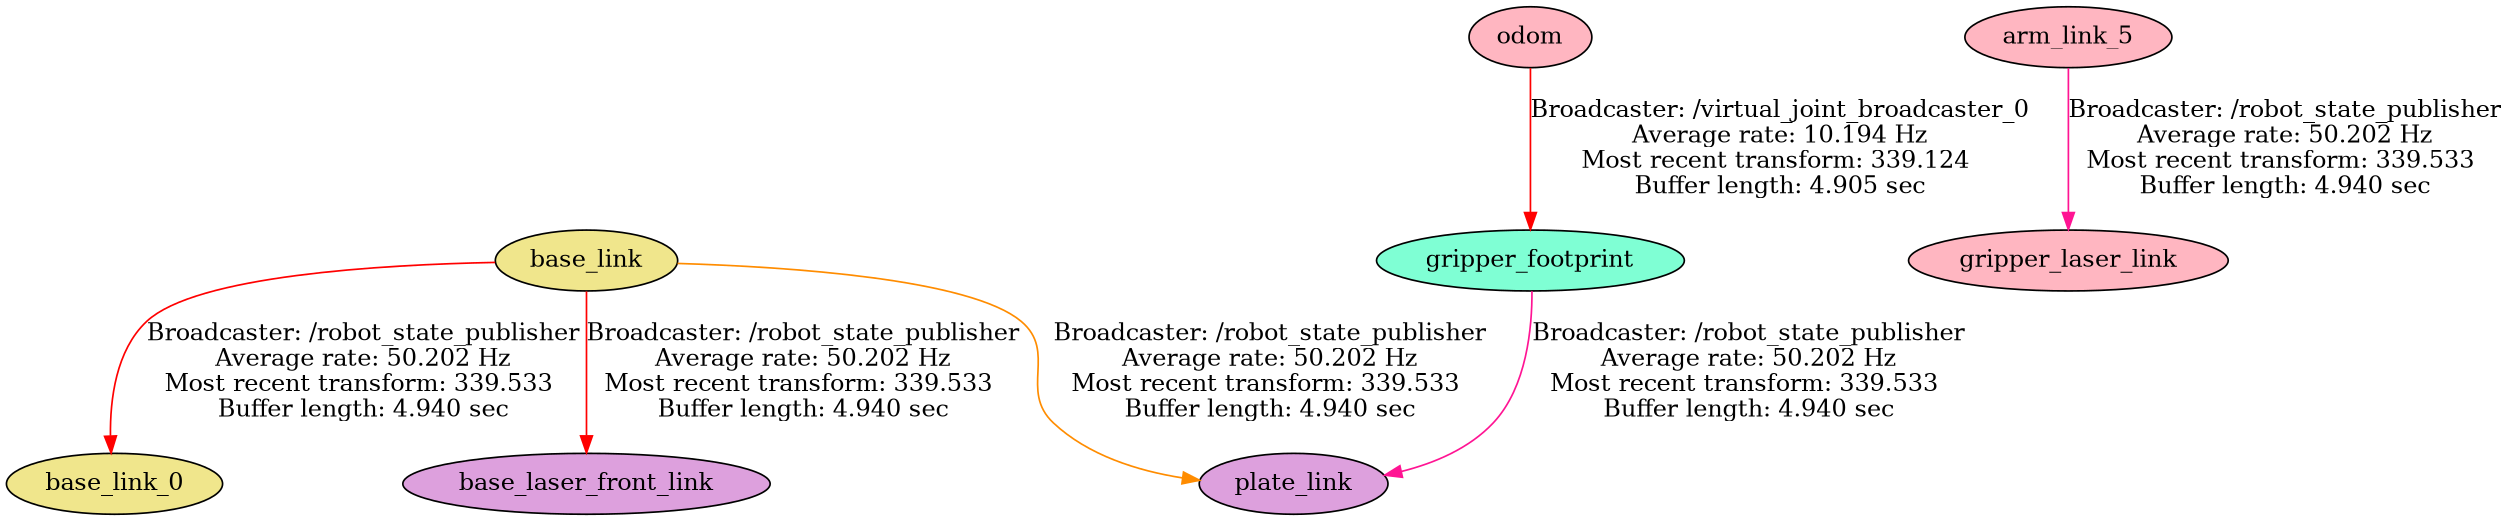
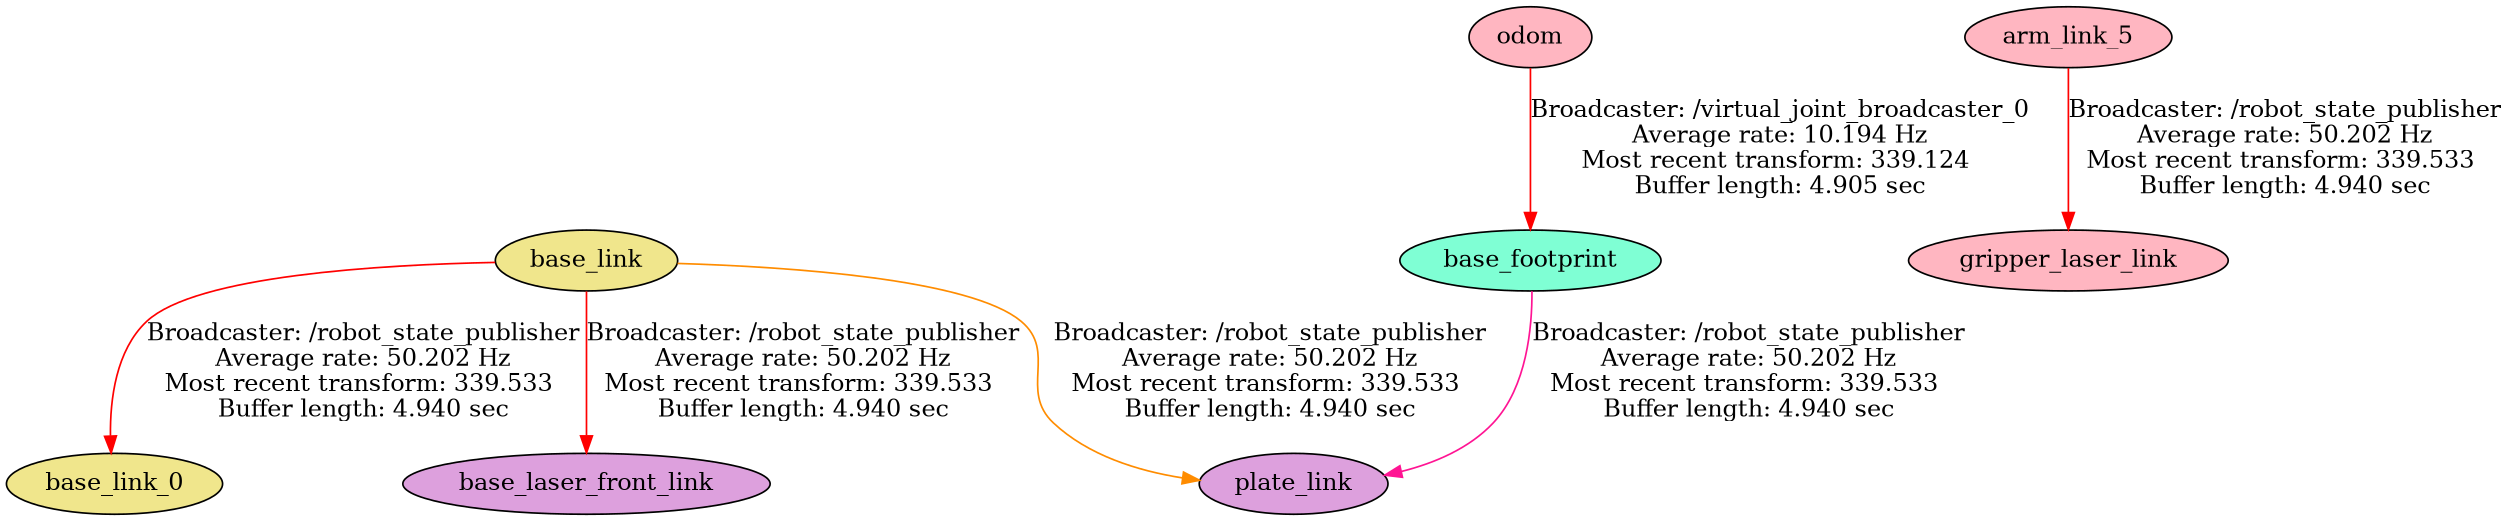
(2068, 140) -> (2068, 140)
(1530, 261) -> (1530, 261)
